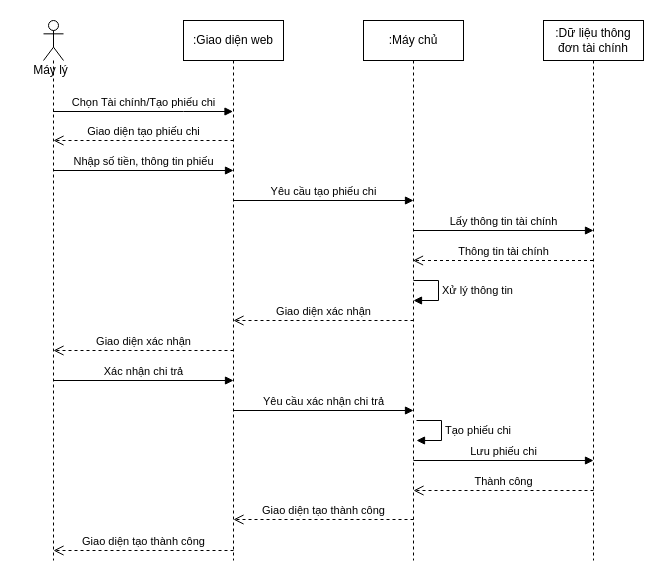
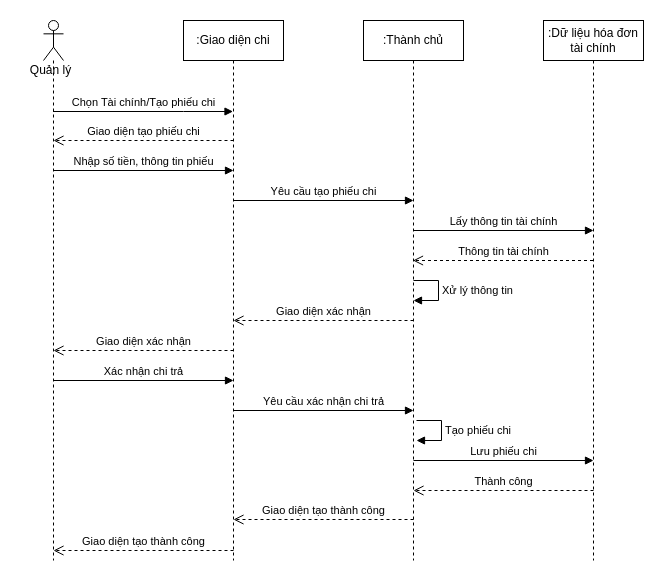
(234, 41) -> (234, 41)
(414, 41) -> (414, 41)
(594, 41) -> (594, 41)
(51, 71) -> (51, 71)
